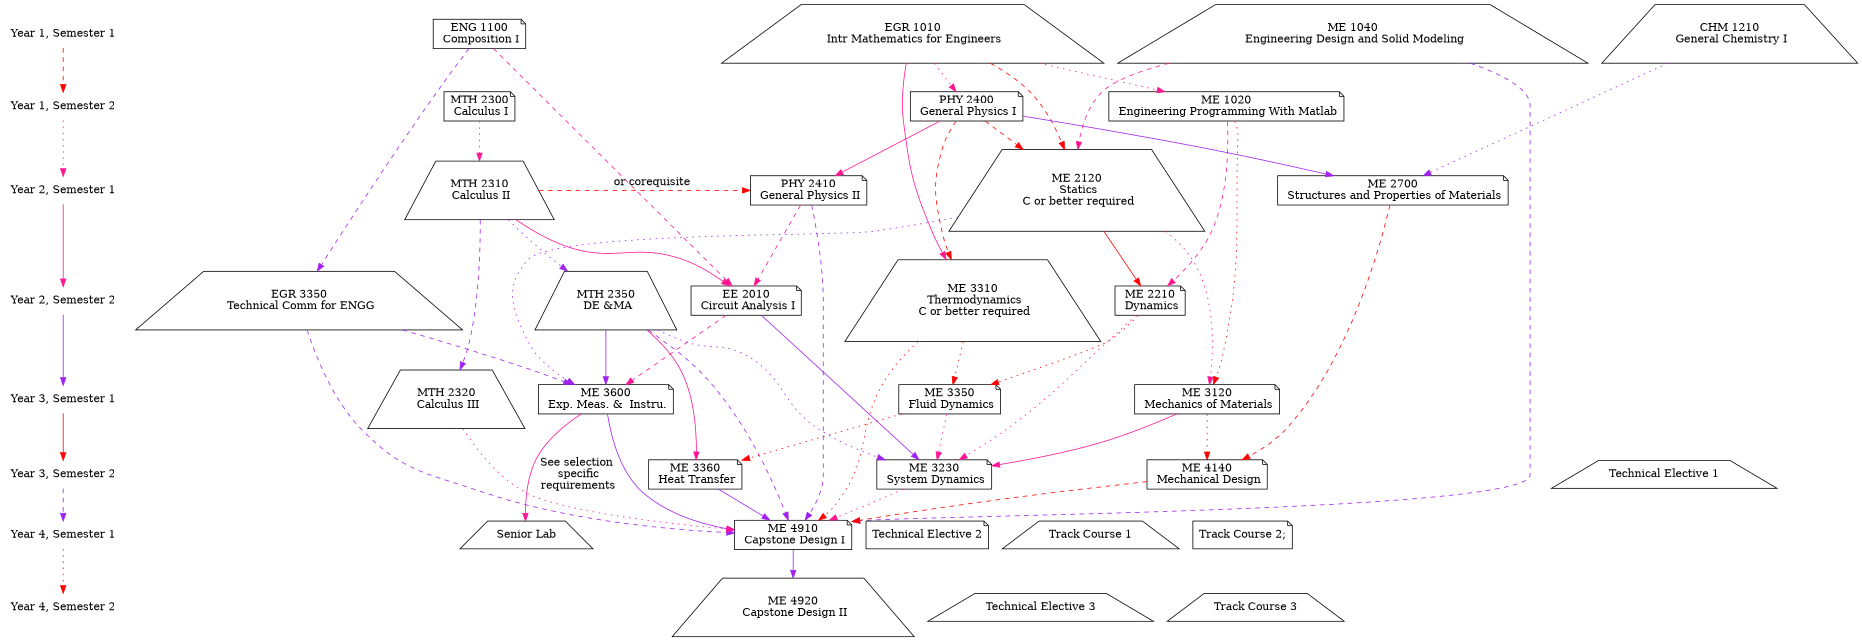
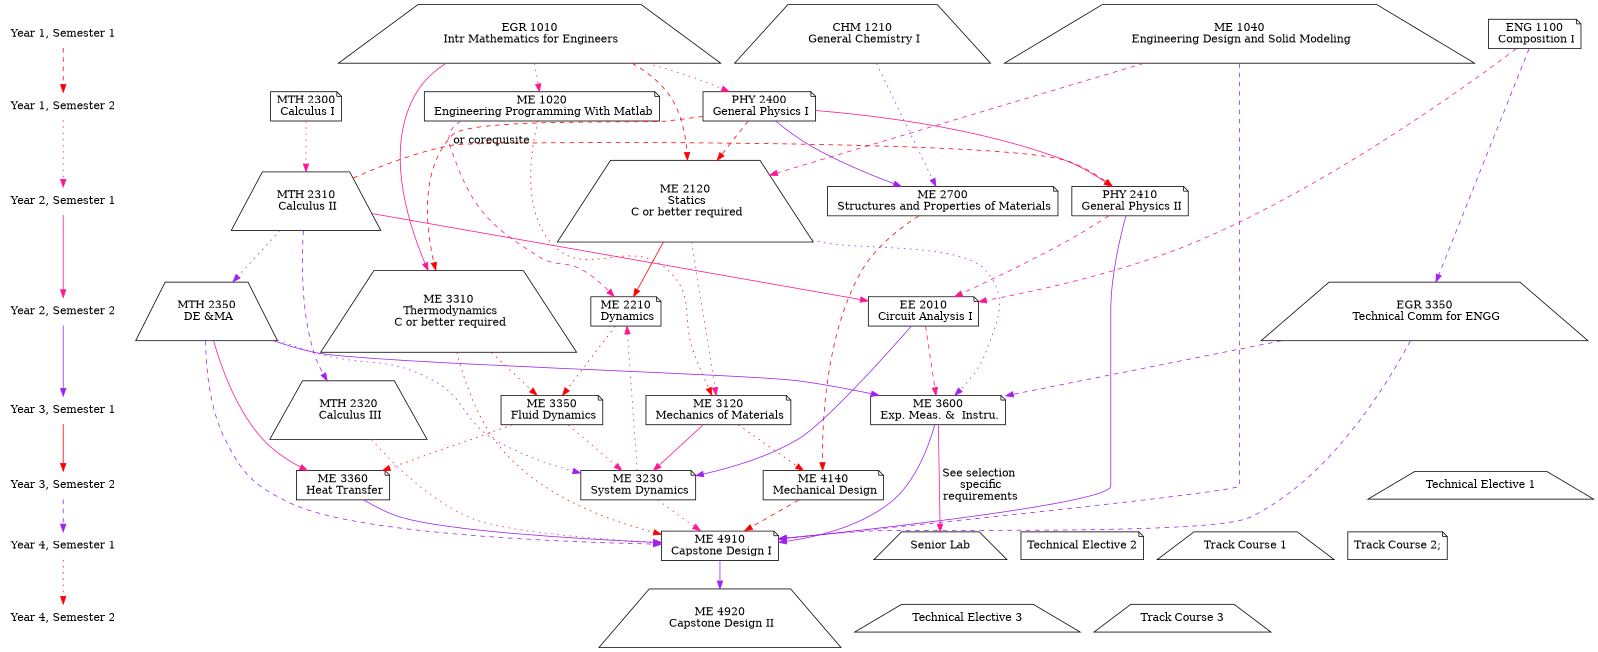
(823, 360) -> (1084, 497)
(1055, 390) -> (632, 402)
